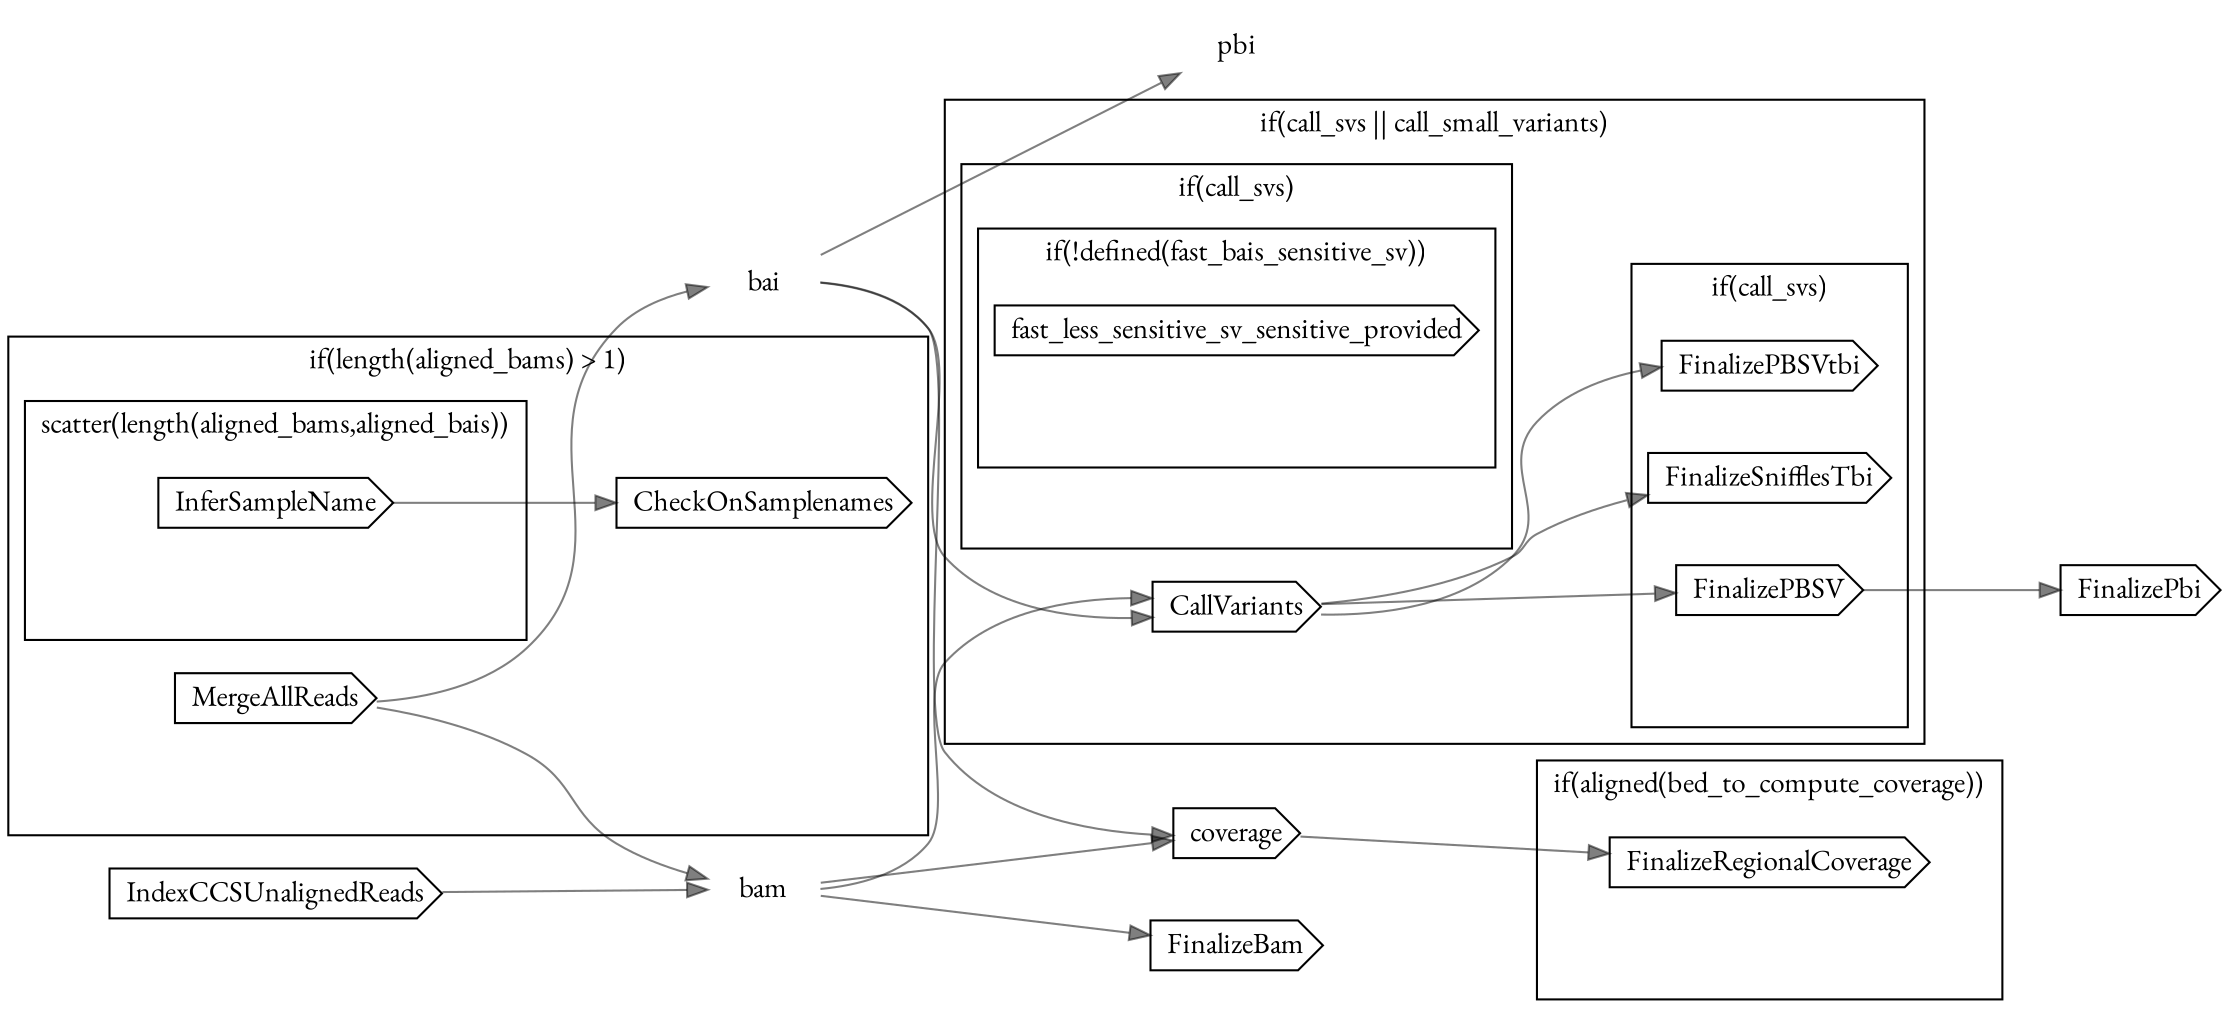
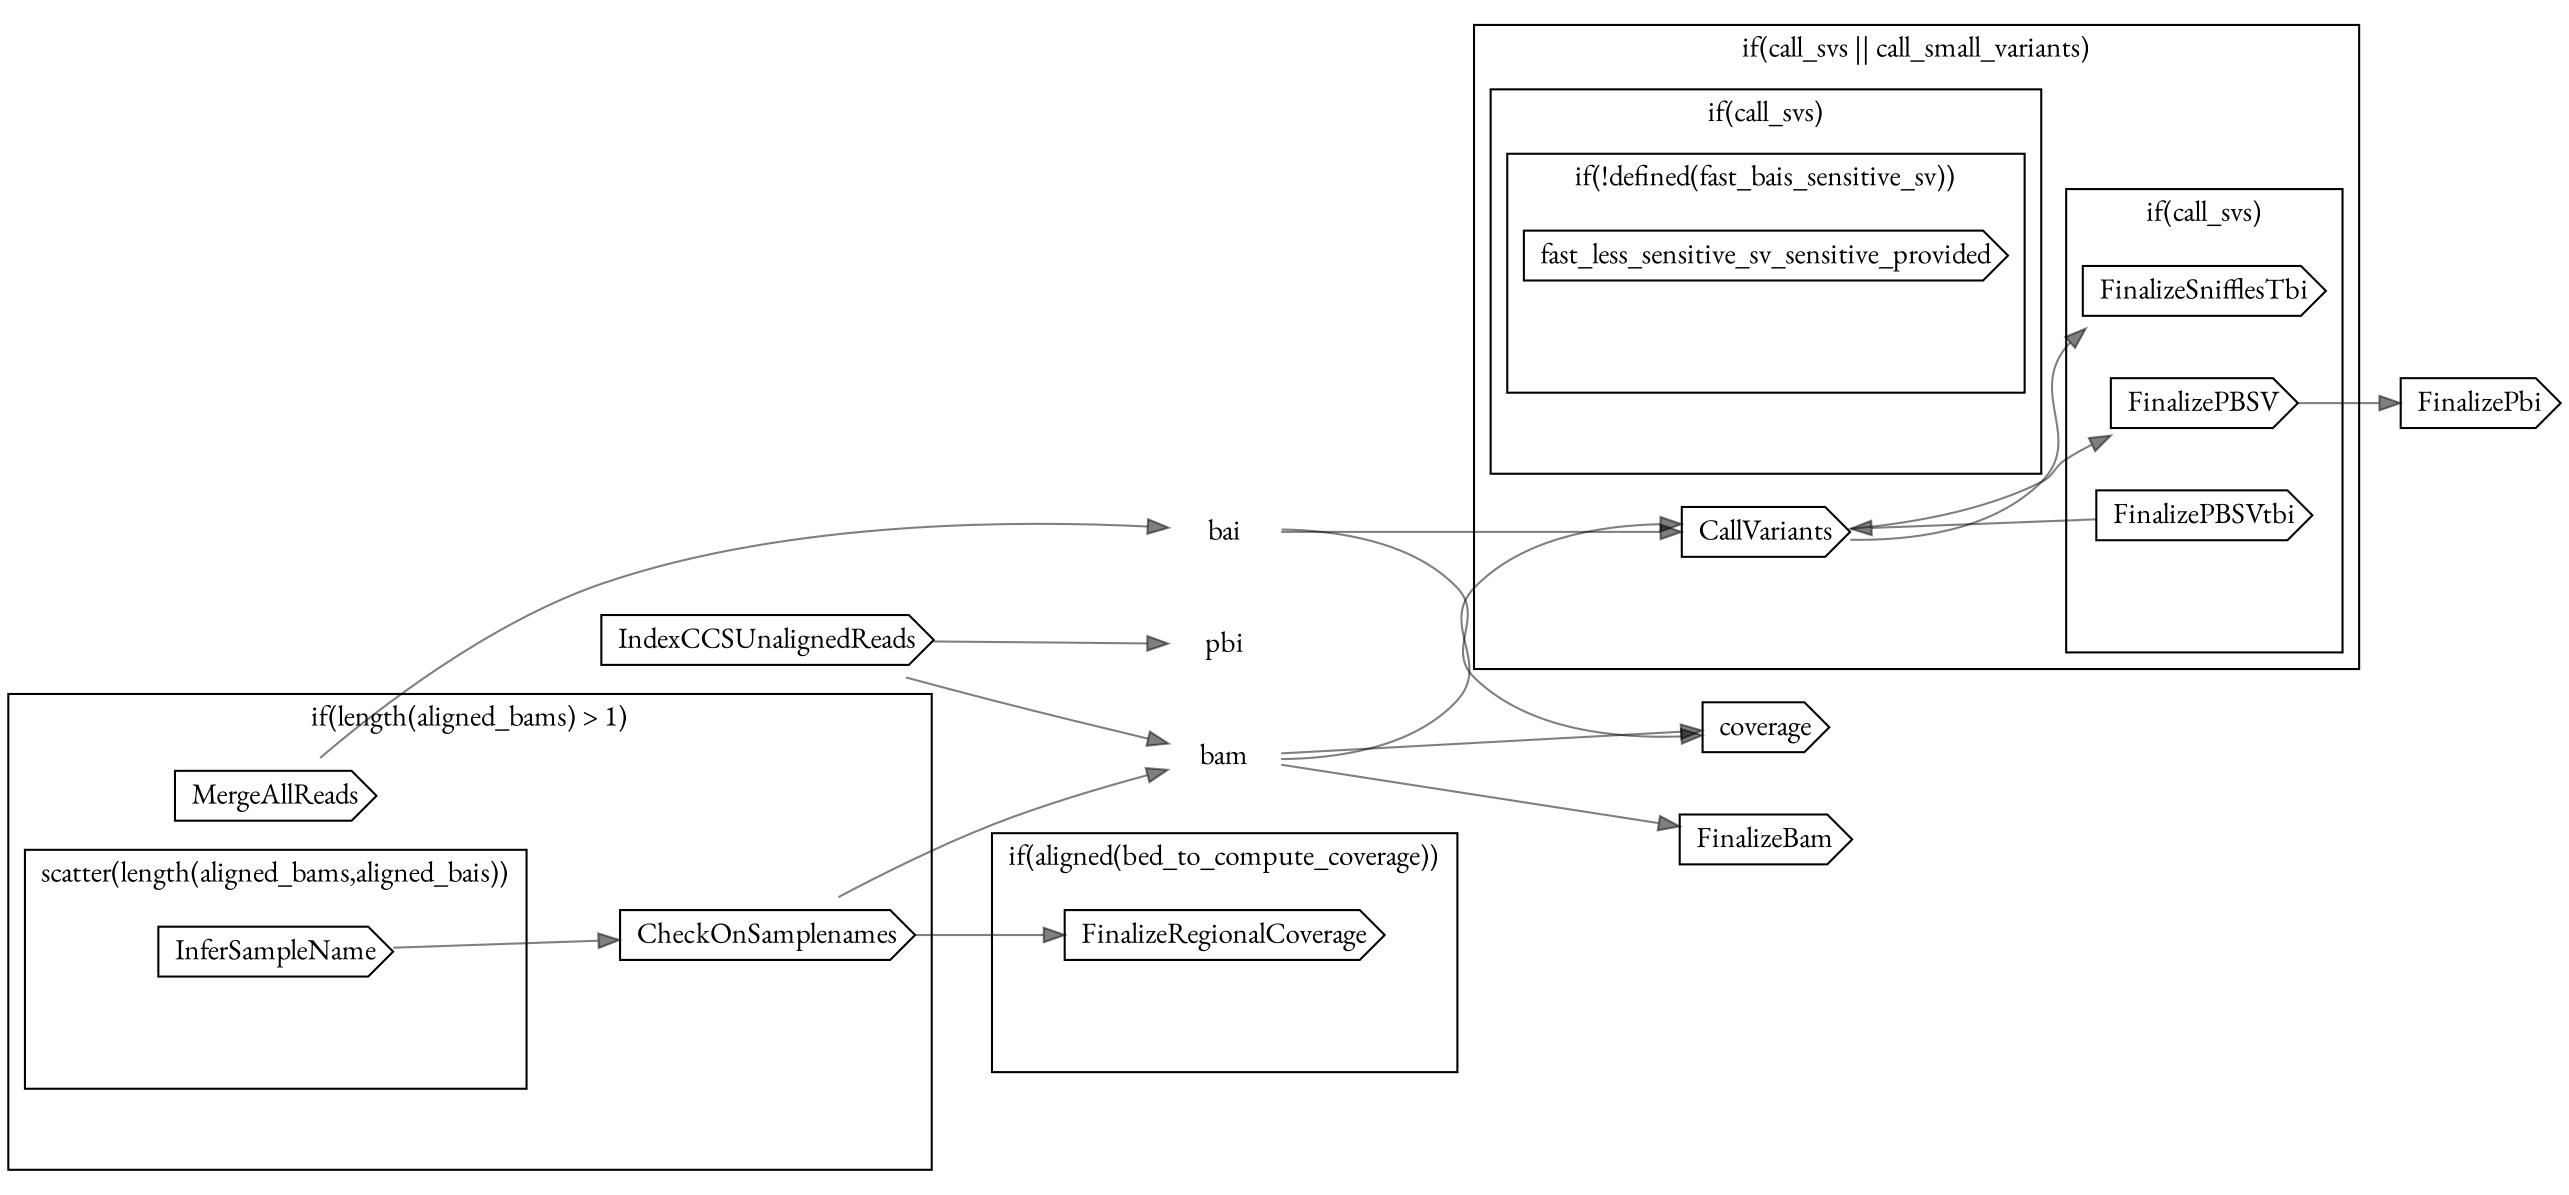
(974, 177) -> (1040, 642)
(1528, 521) -> (2006, 523)
(546, 768) -> (973, 832)
(1444, 844) -> (979, 935)
